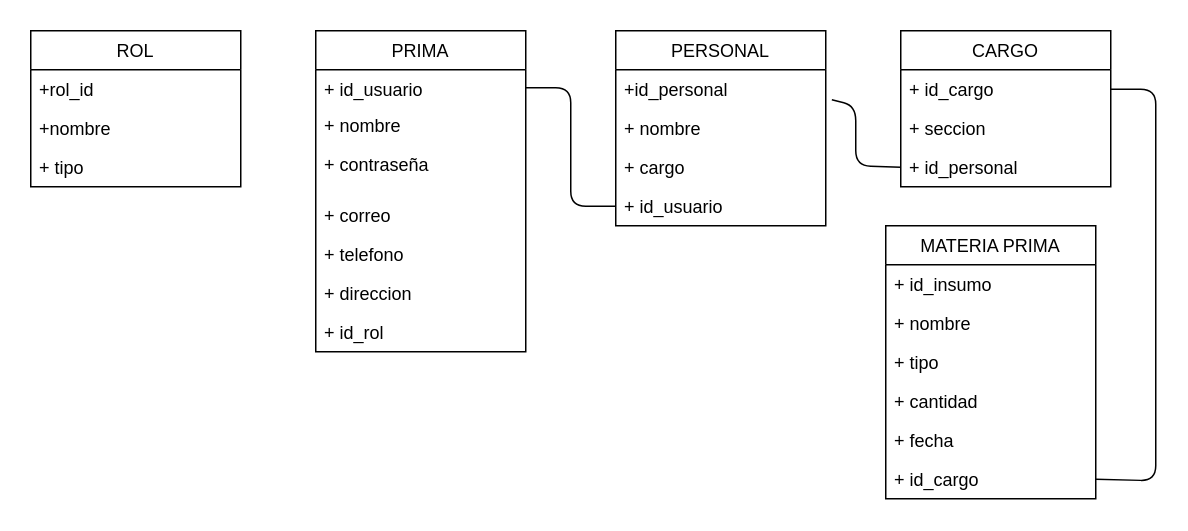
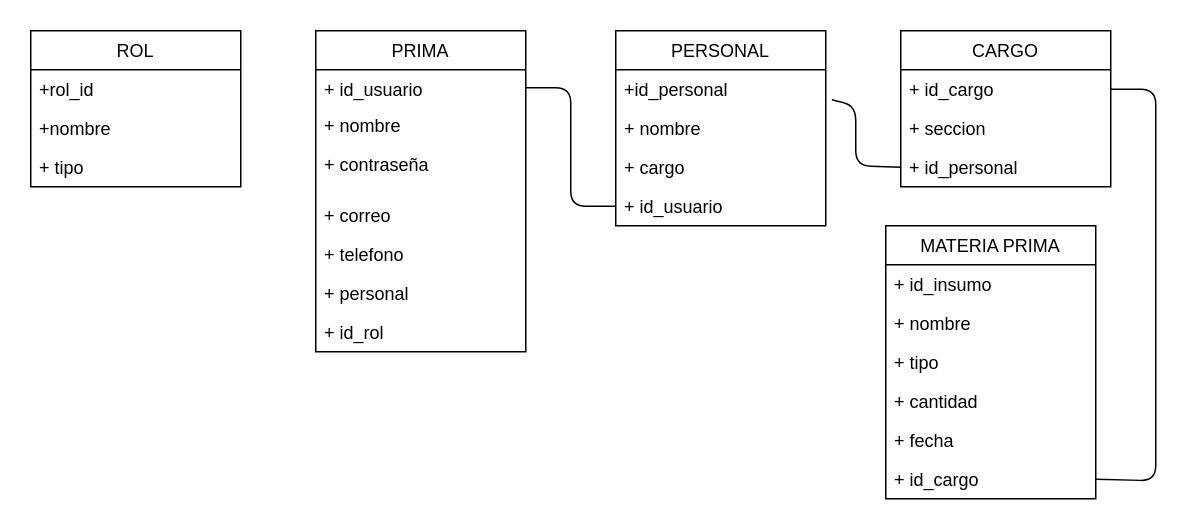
(372, 294) -> (370, 294)
